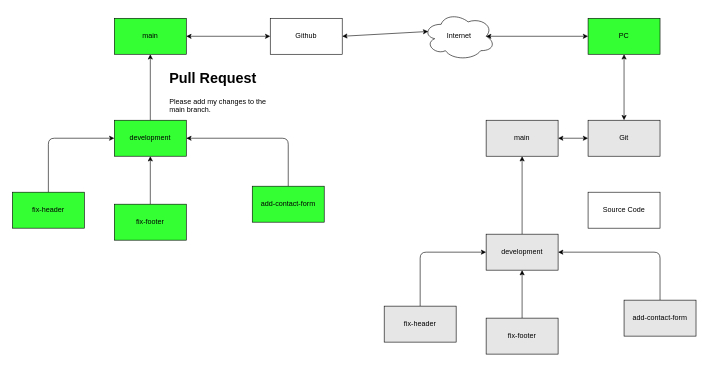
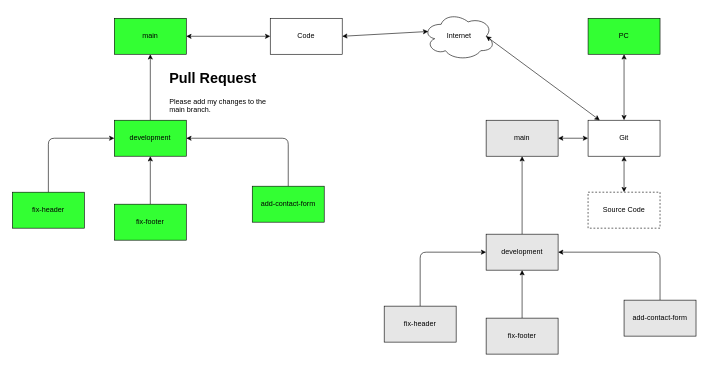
(306, 36) -> (306, 36)
(582, 36) -> (543, 78)
(624, 138) -> (624, 138)
none -> (624, 187)
(624, 210) -> (624, 210)
